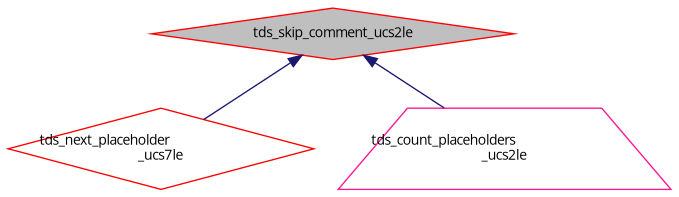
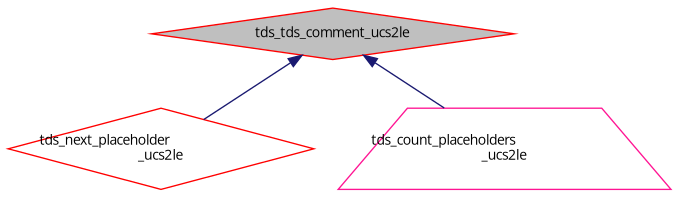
(333, 34) -> (333, 34)
(161, 149) -> (161, 149)
